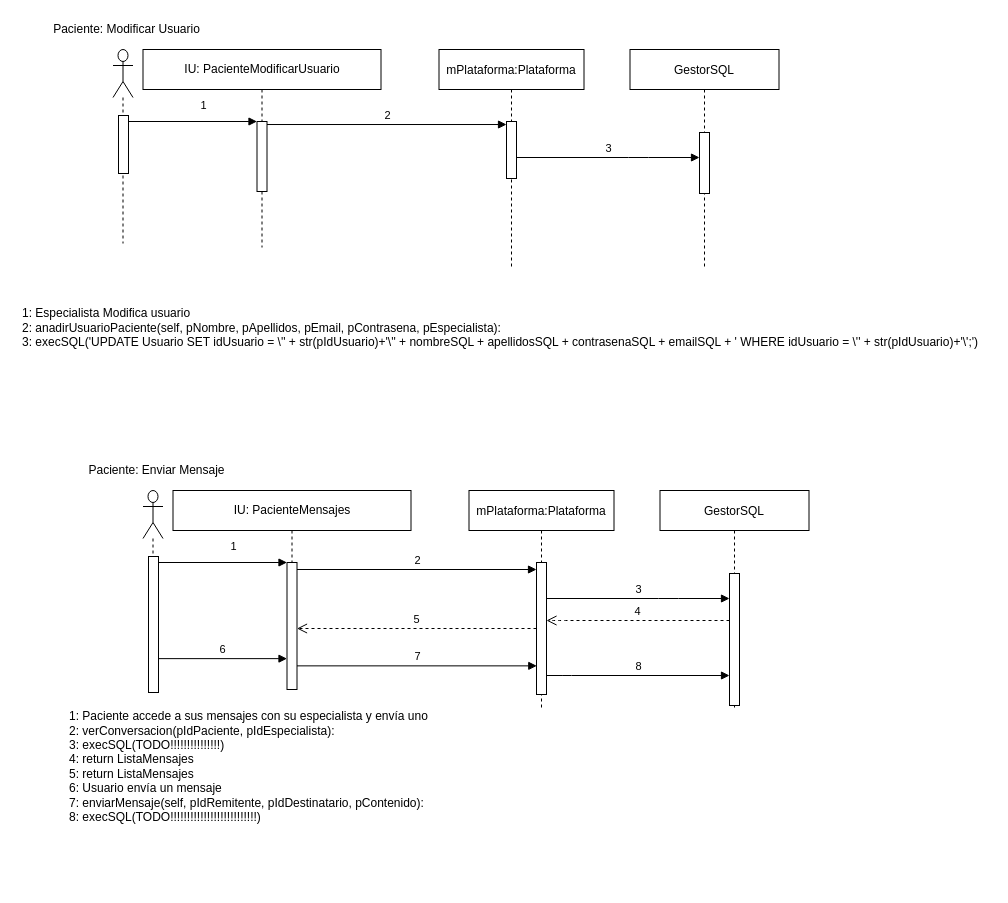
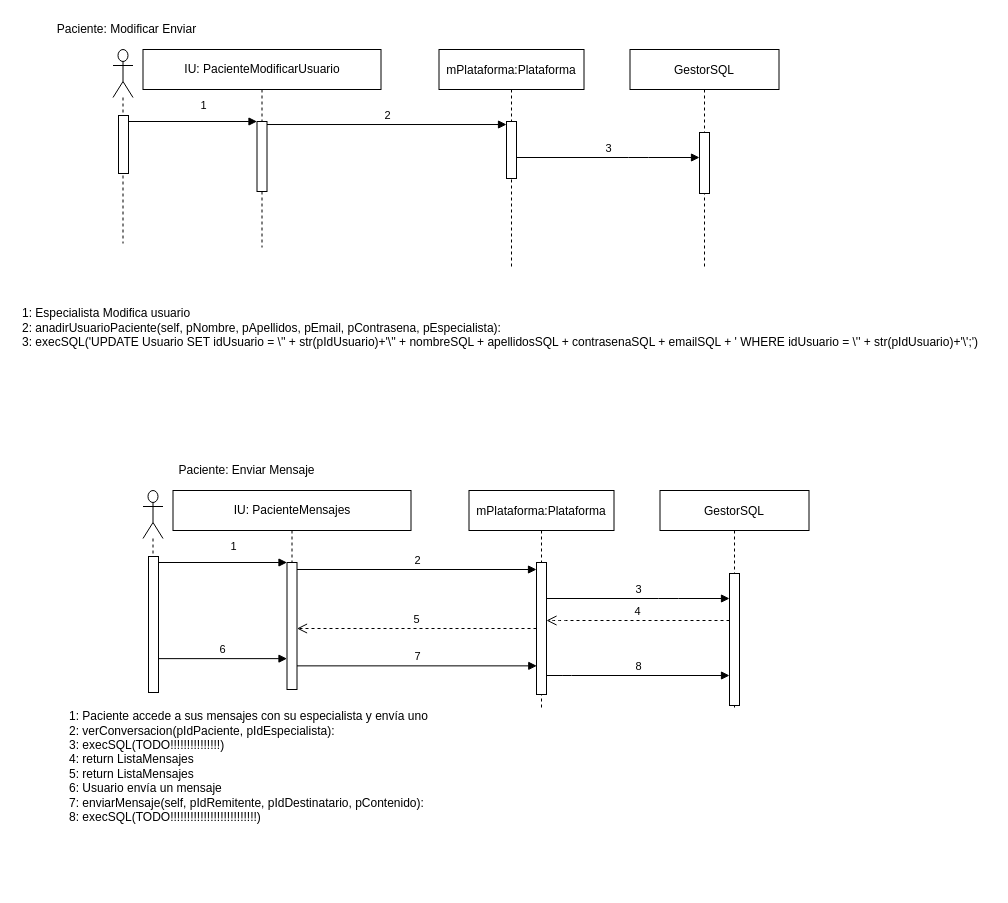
(127, 30) -> (127, 30)
(157, 471) -> (247, 471)
